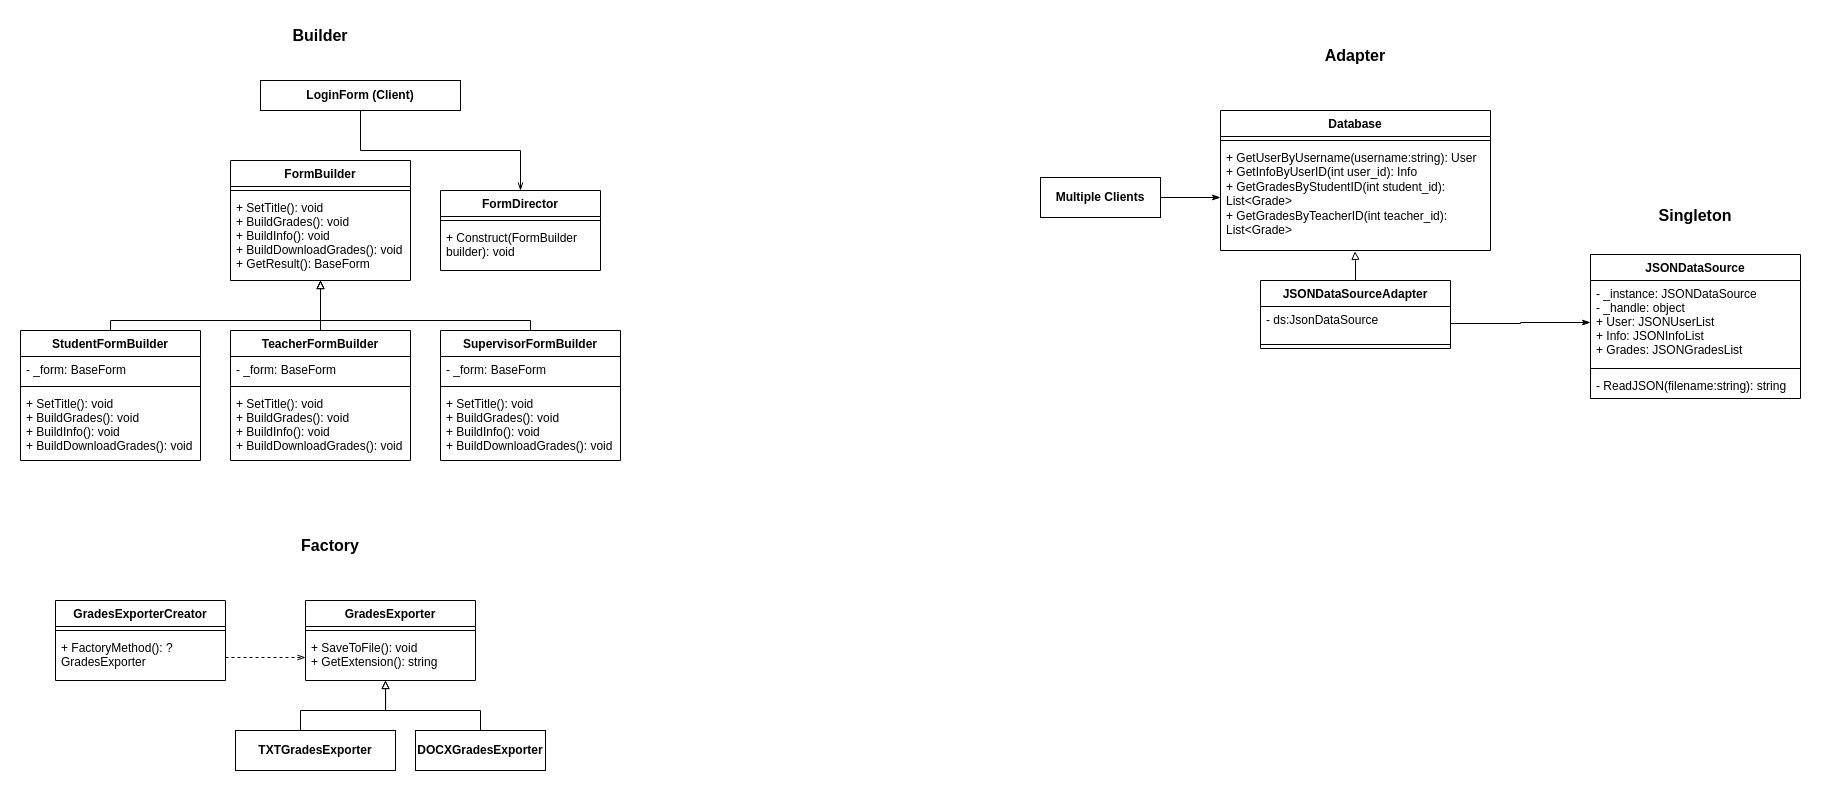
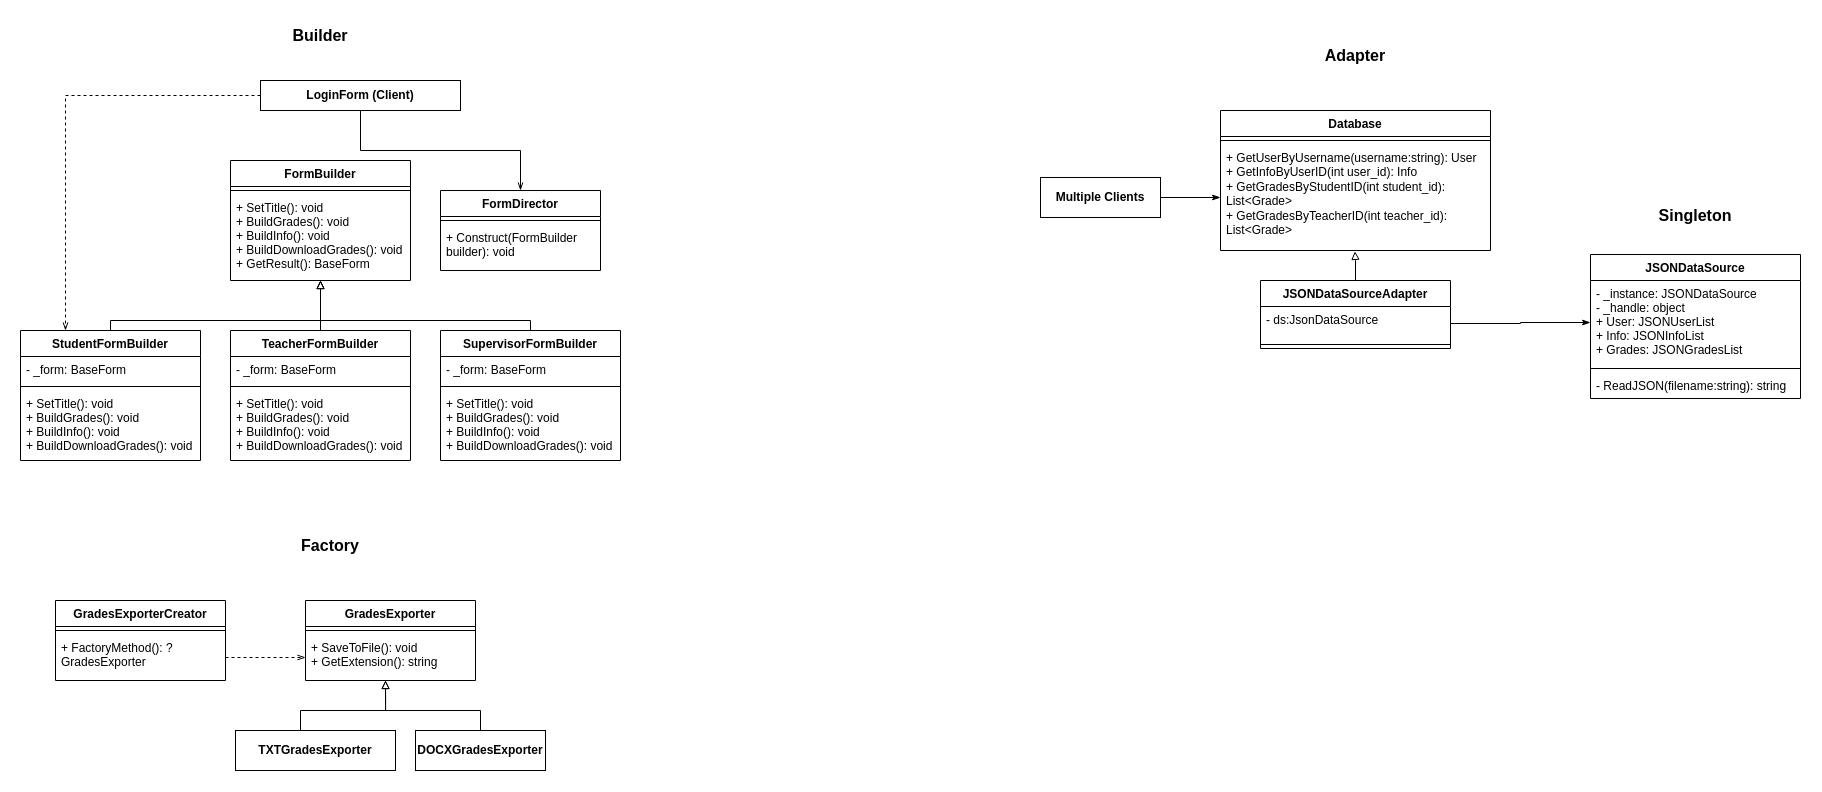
none -> (66, 114)
